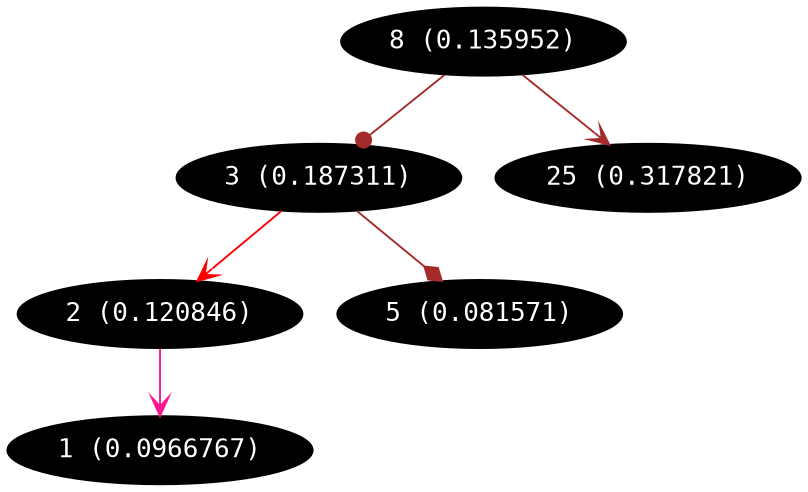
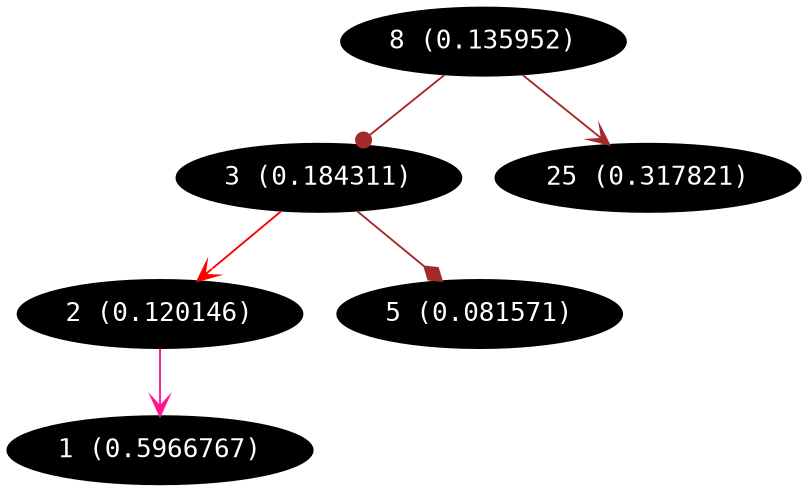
(319, 178) -> (319, 178)
(160, 314) -> (160, 314)
(160, 450) -> (160, 450)
